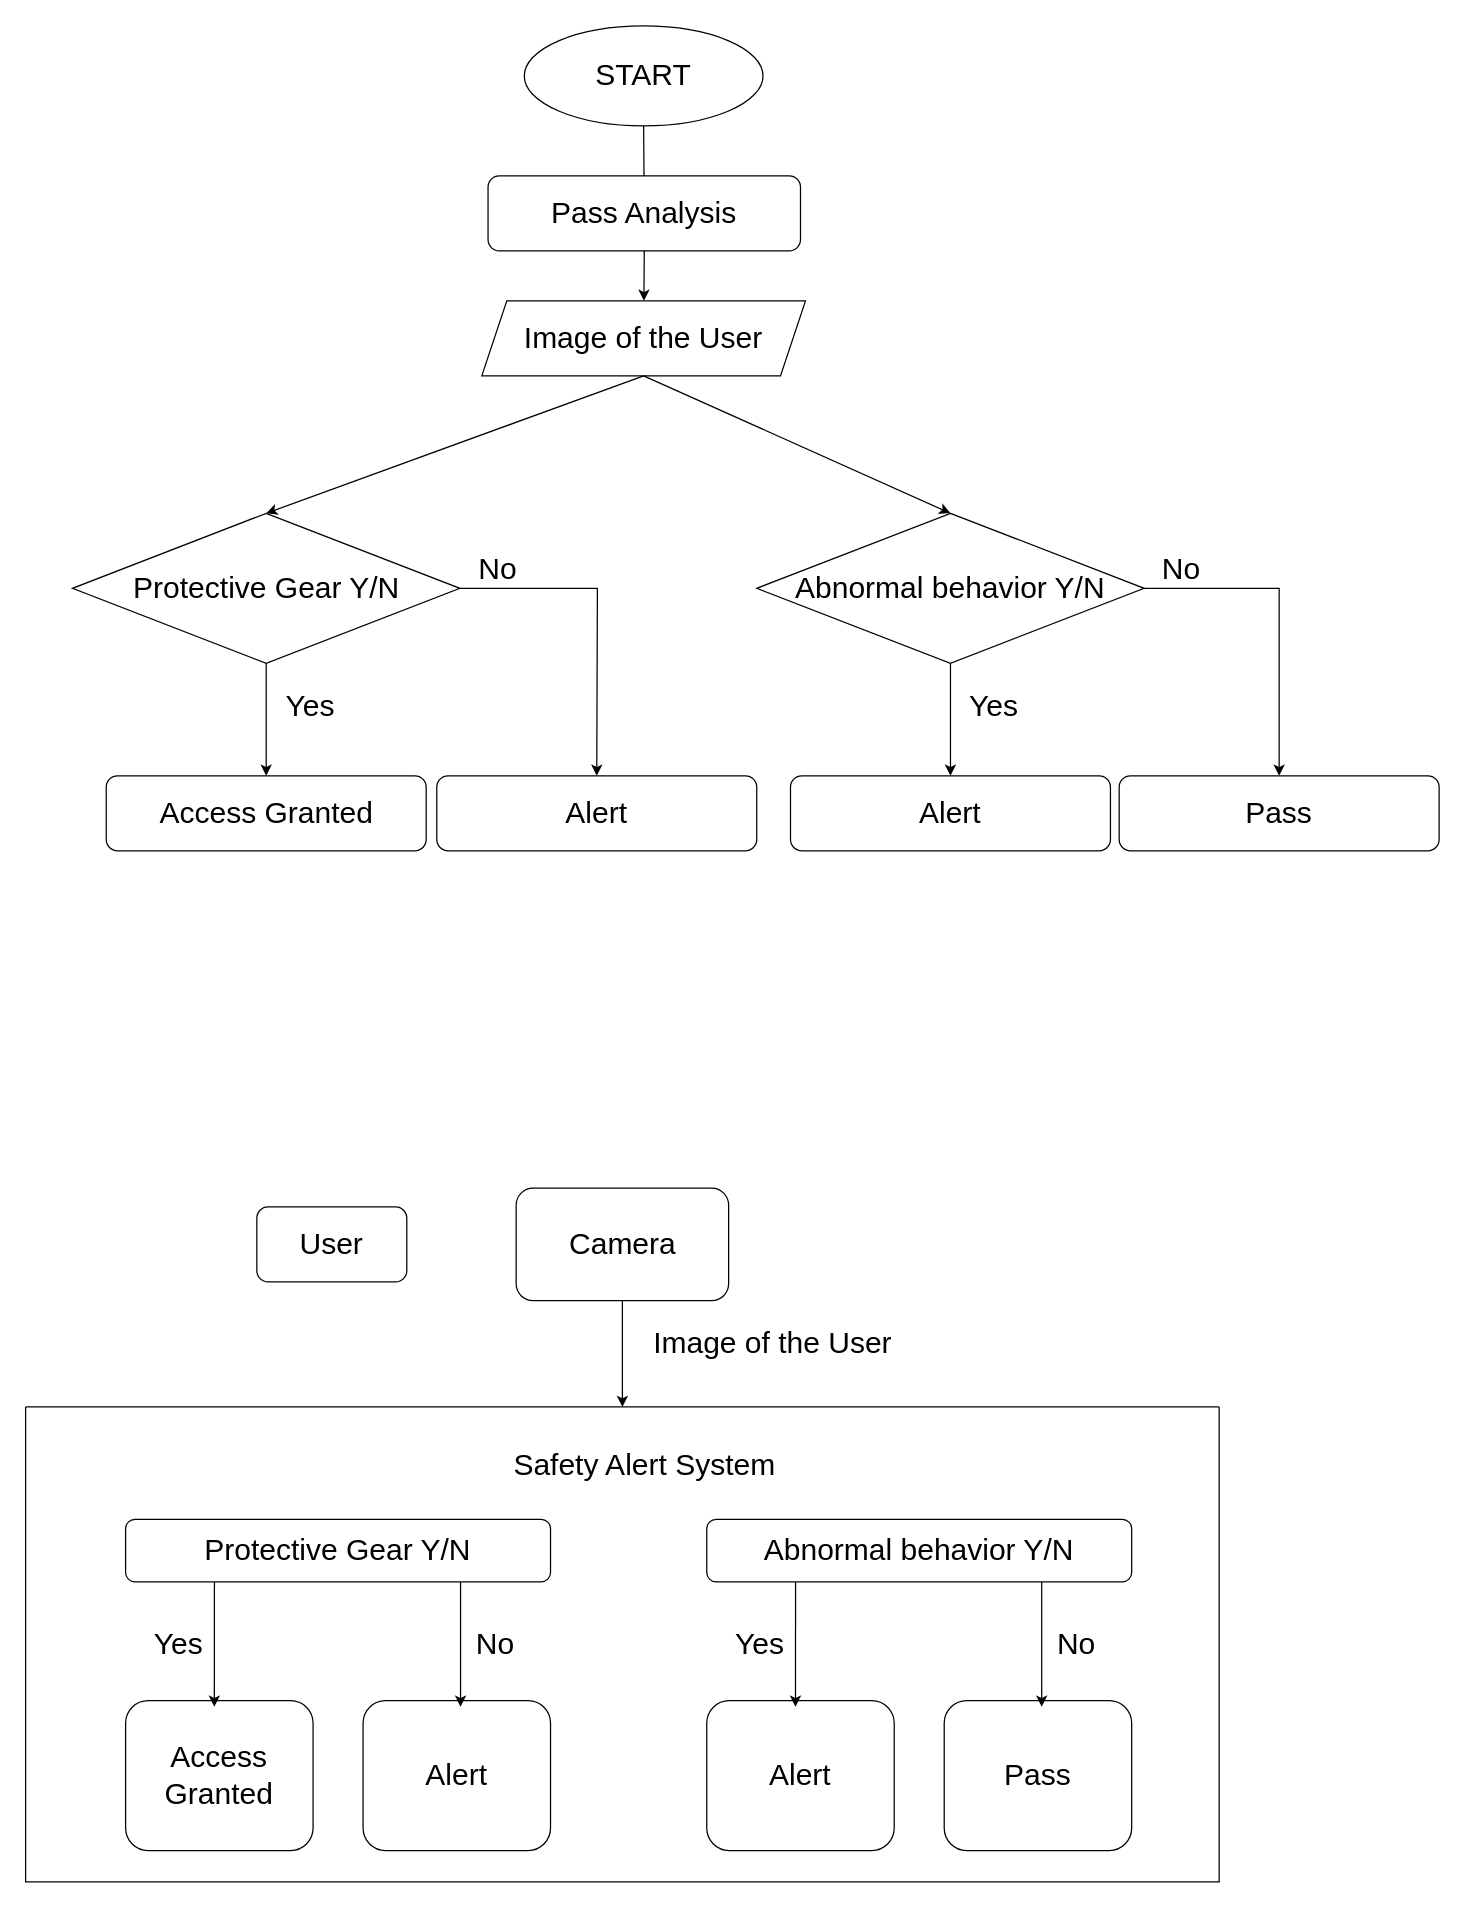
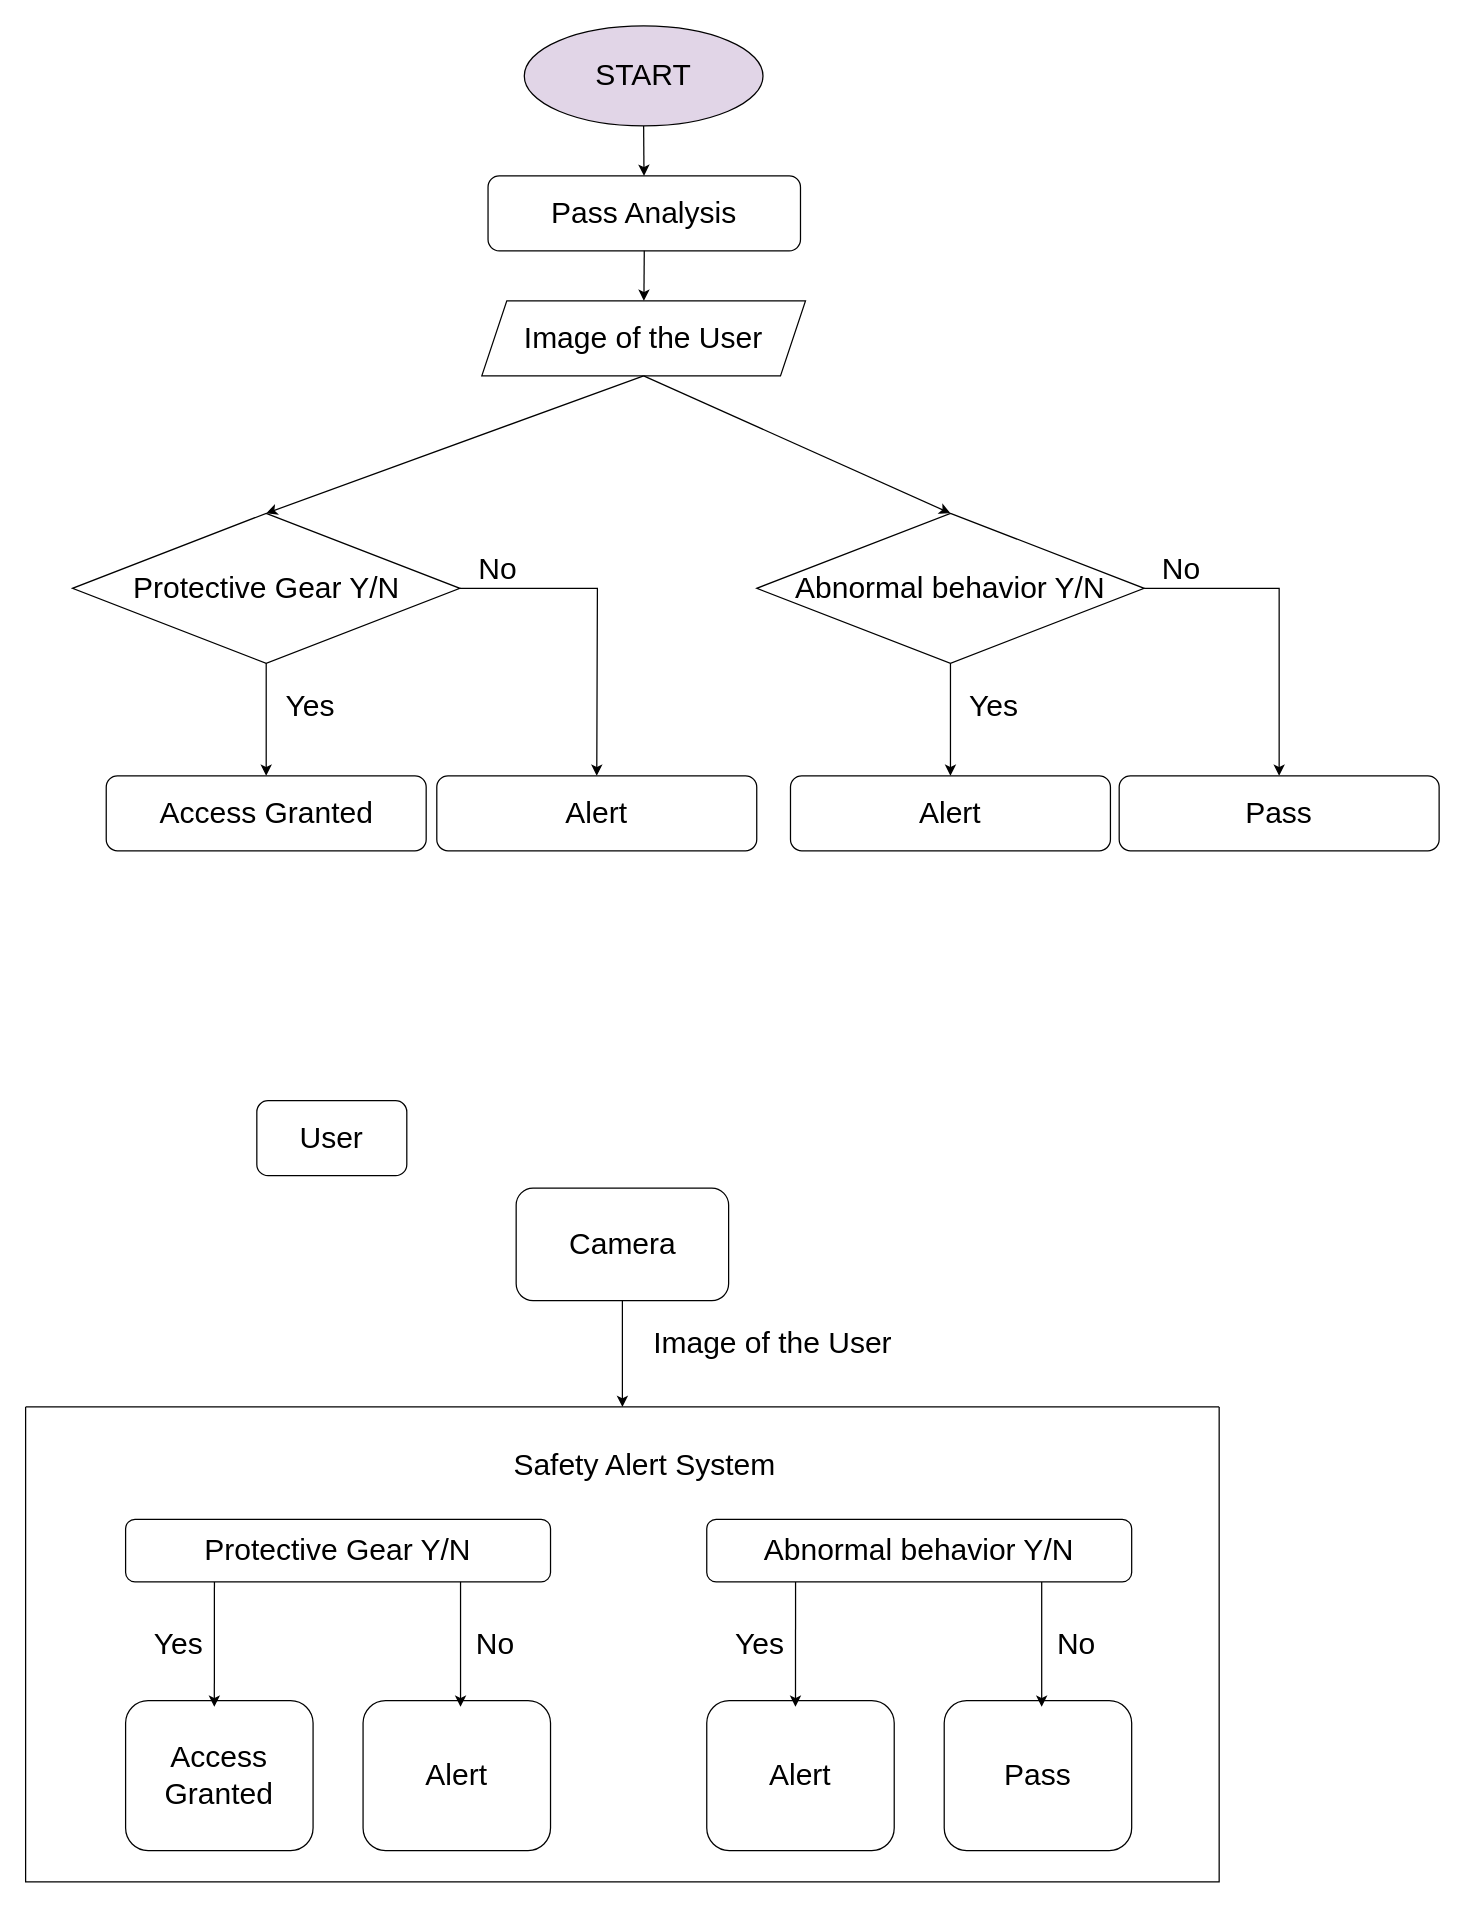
(644, 76) -> (644, 76)
(644, 169) -> (644, 166)
(332, 1244) -> (332, 1138)
